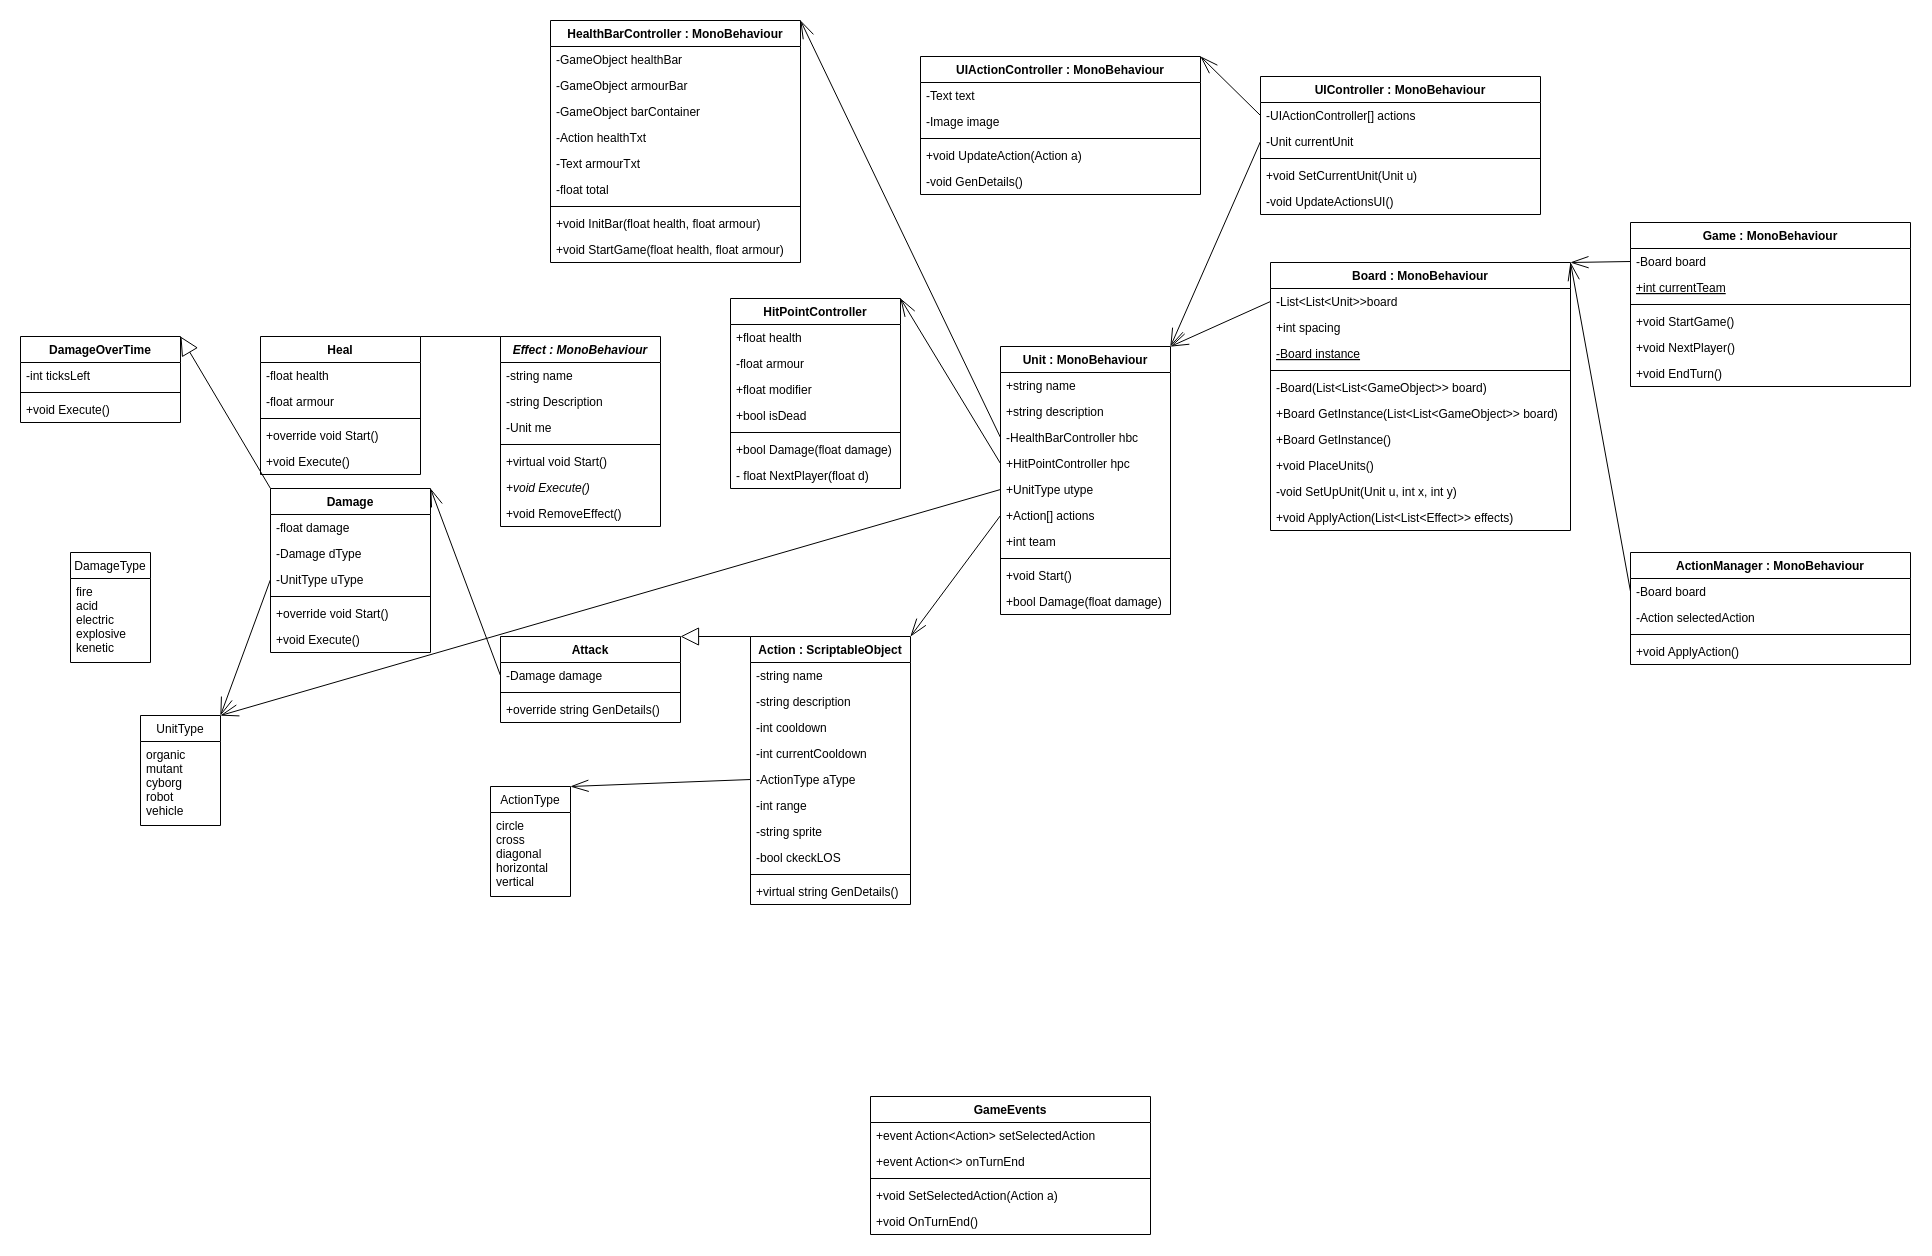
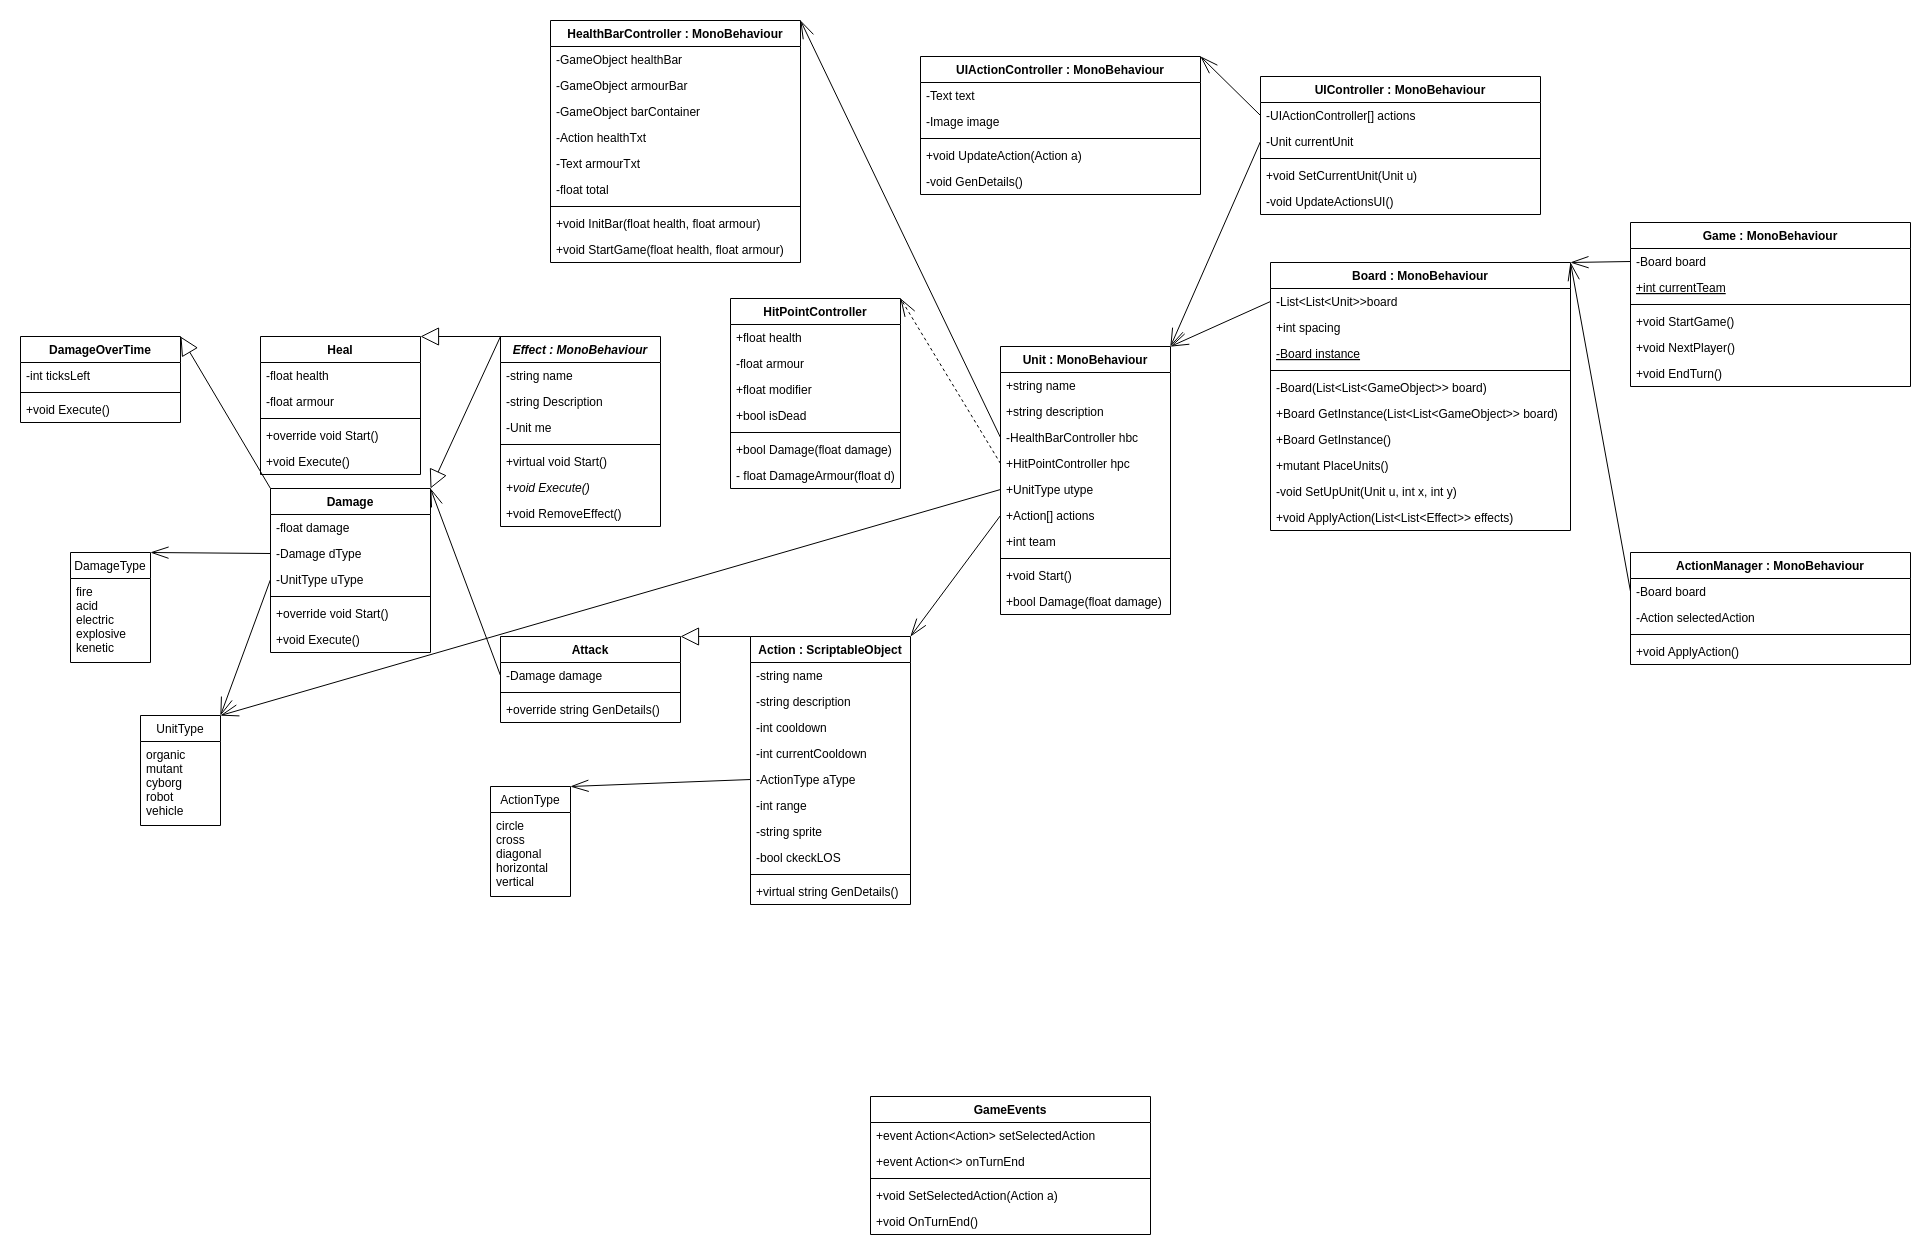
(432, 337) -> (440, 337)
(950, 380) -> (950, 380)
none -> (469, 405)
(1330, 466) -> (1339, 466)
(817, 476) -> (826, 476)
none -> (211, 553)
